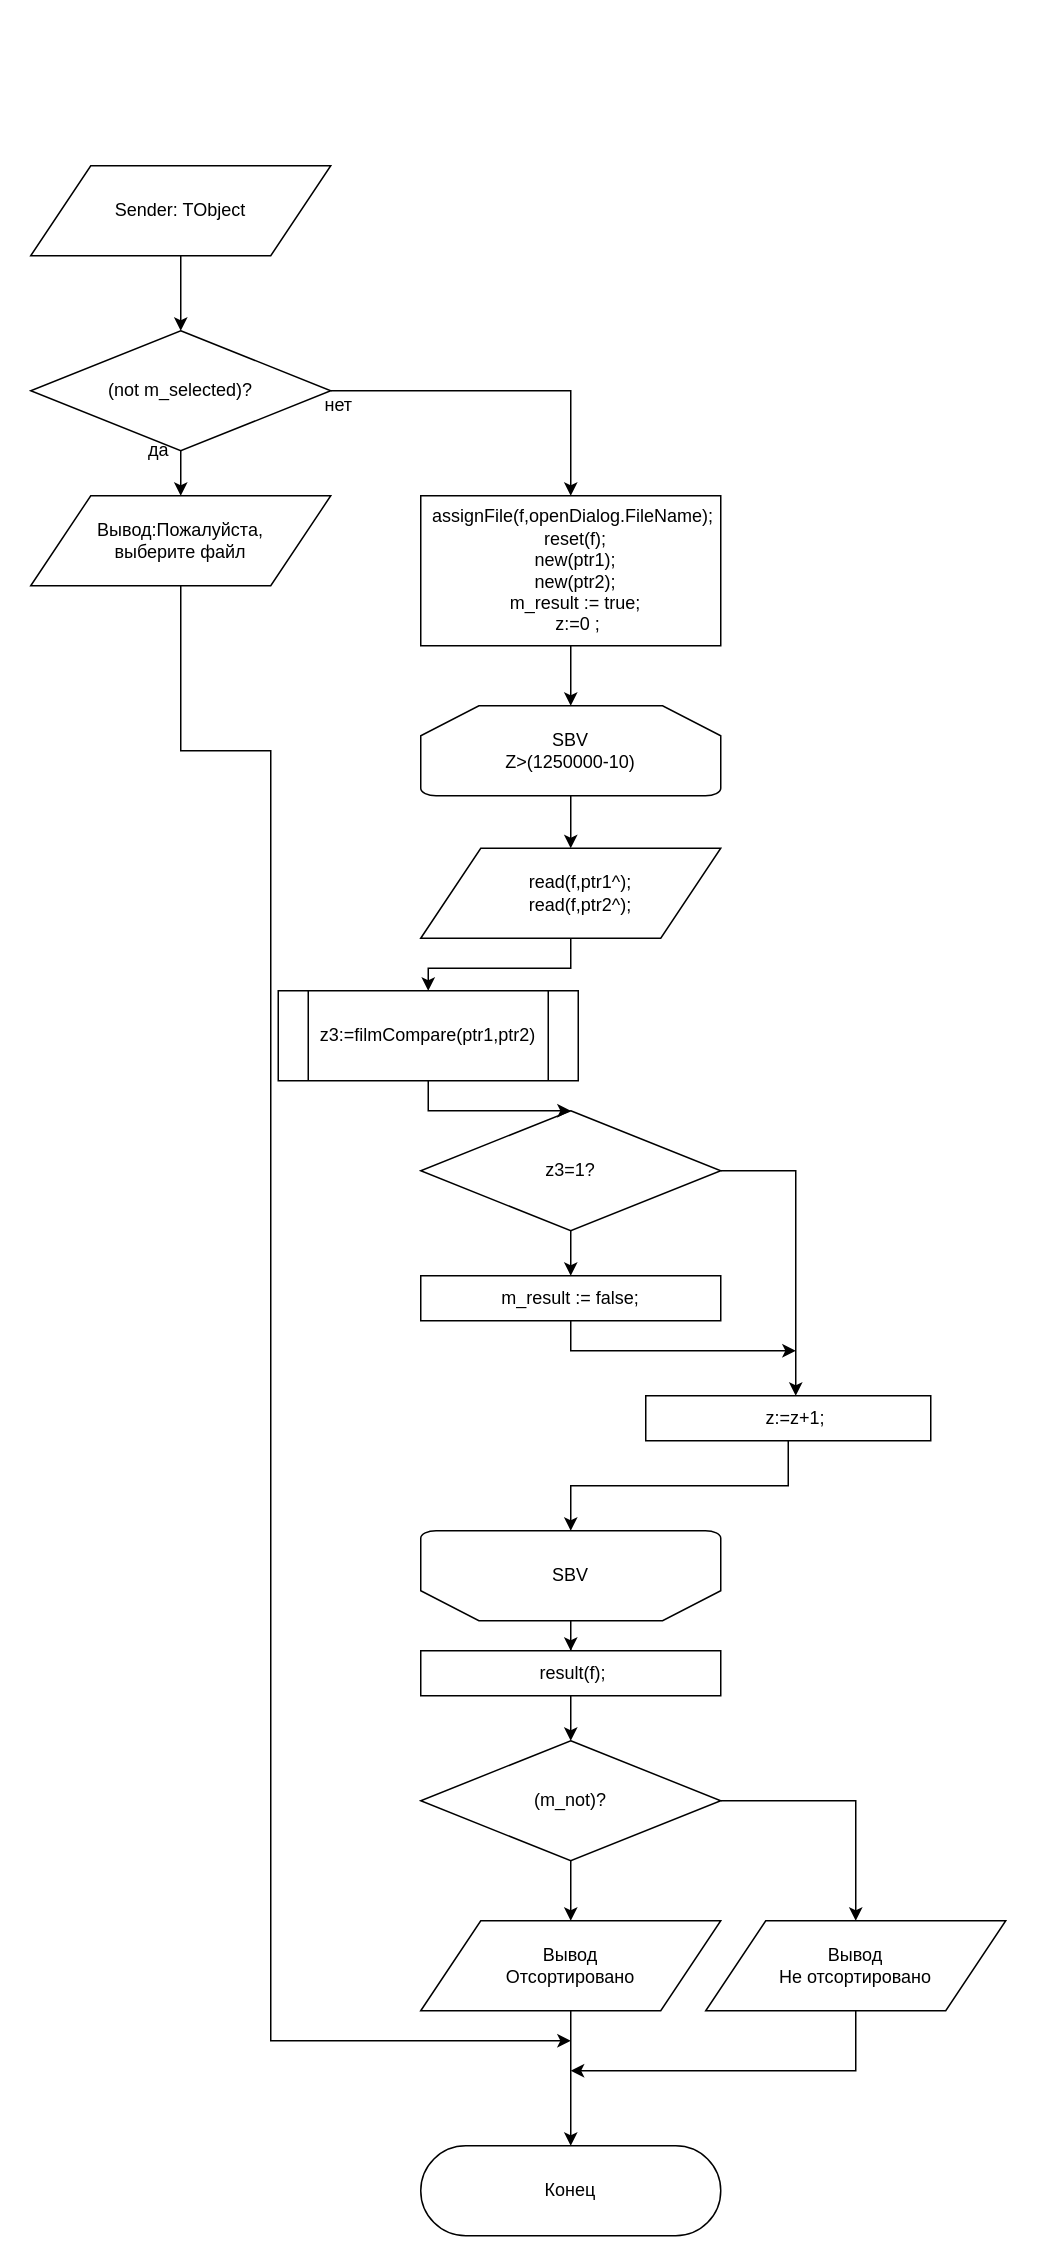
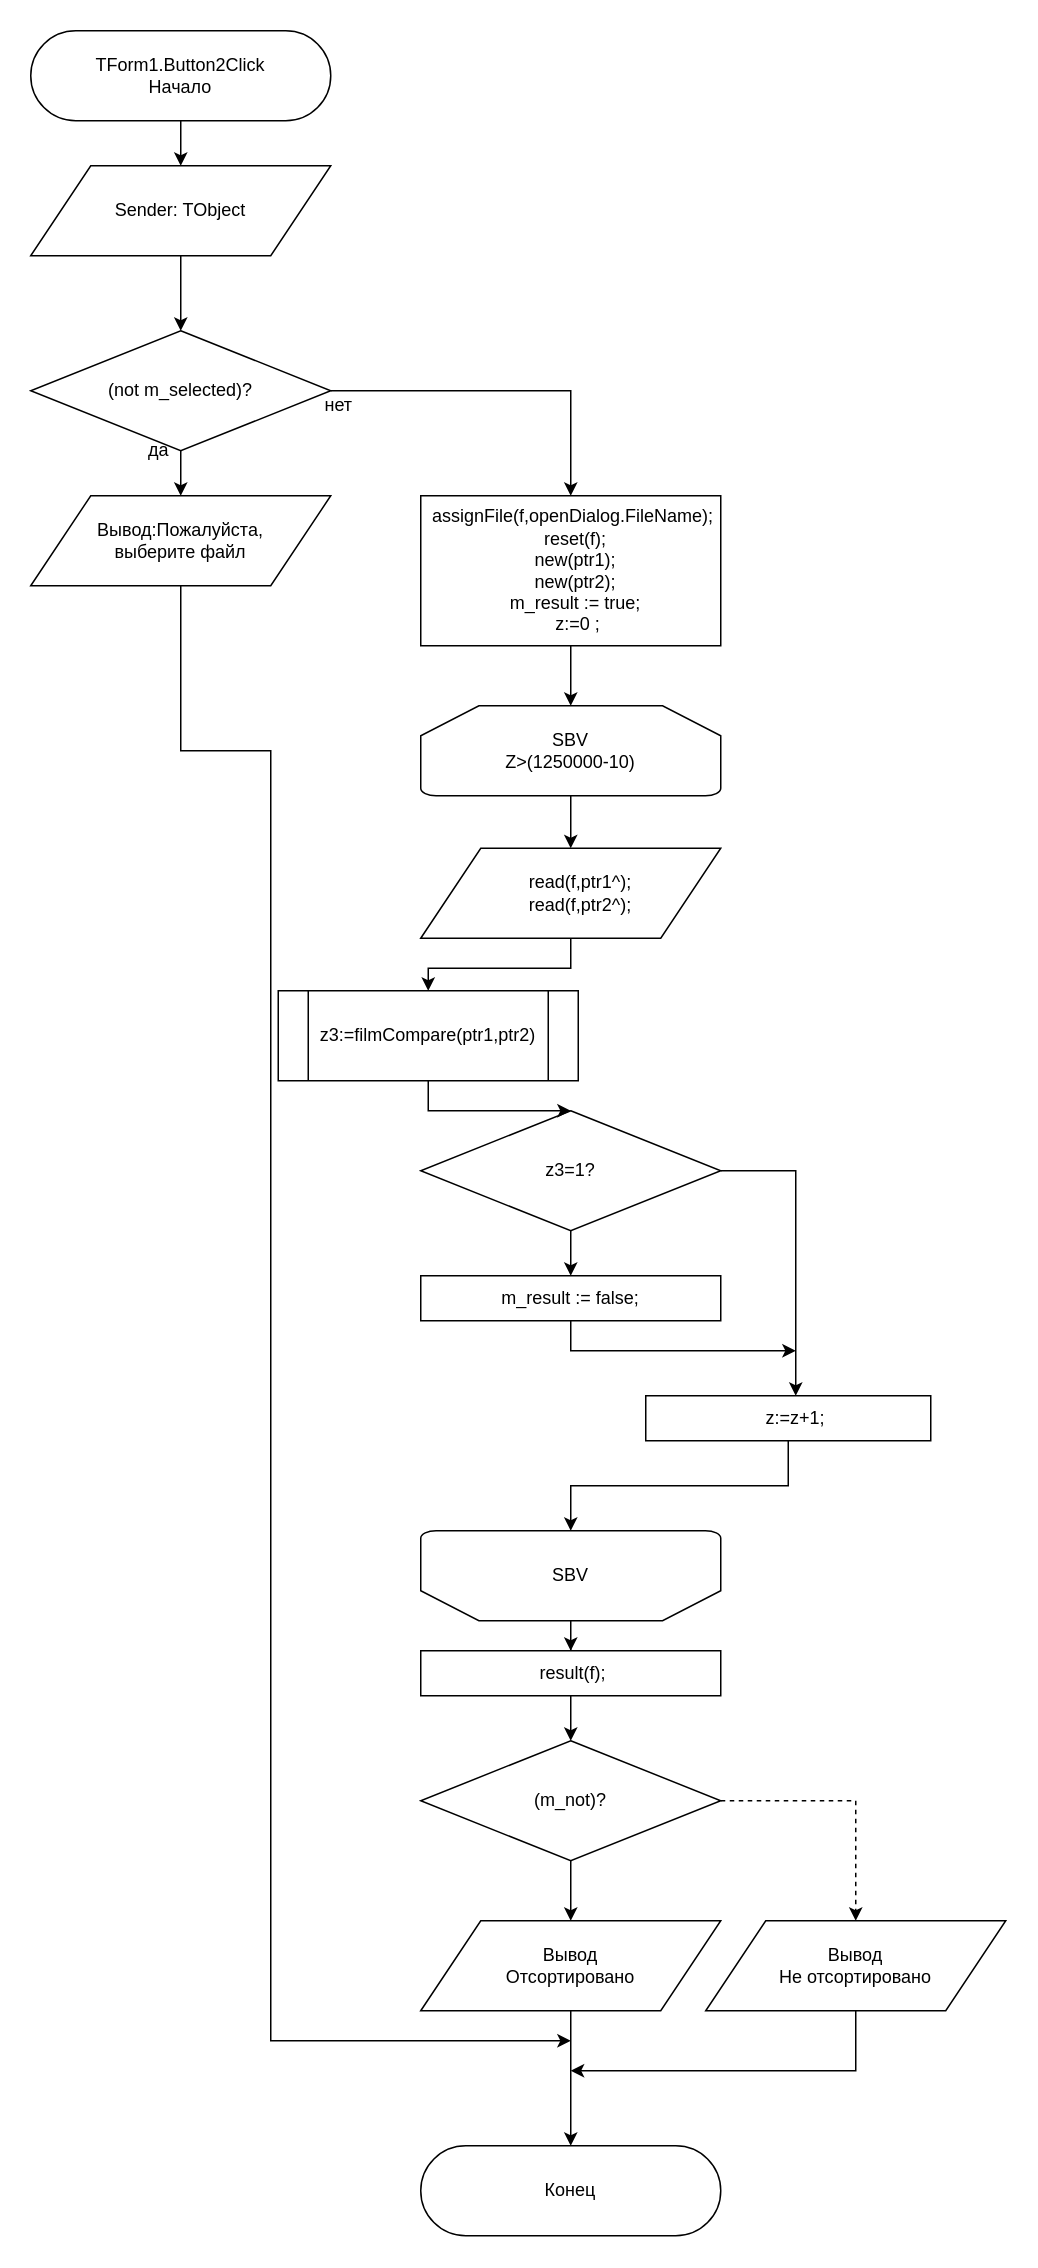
none -> (181, 76)
none -> (181, 149)
(844, 1801) -> (844, 1801)
